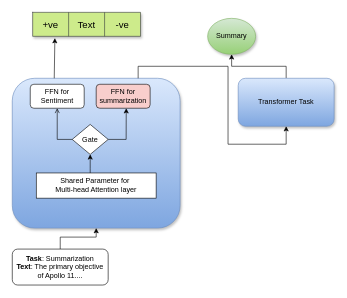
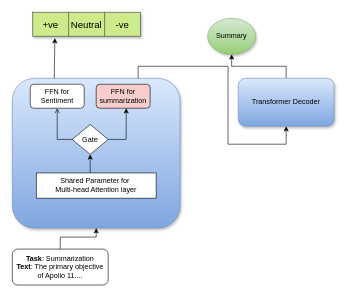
(87, 24) -> (87, 24)
(287, 102) -> (287, 102)
